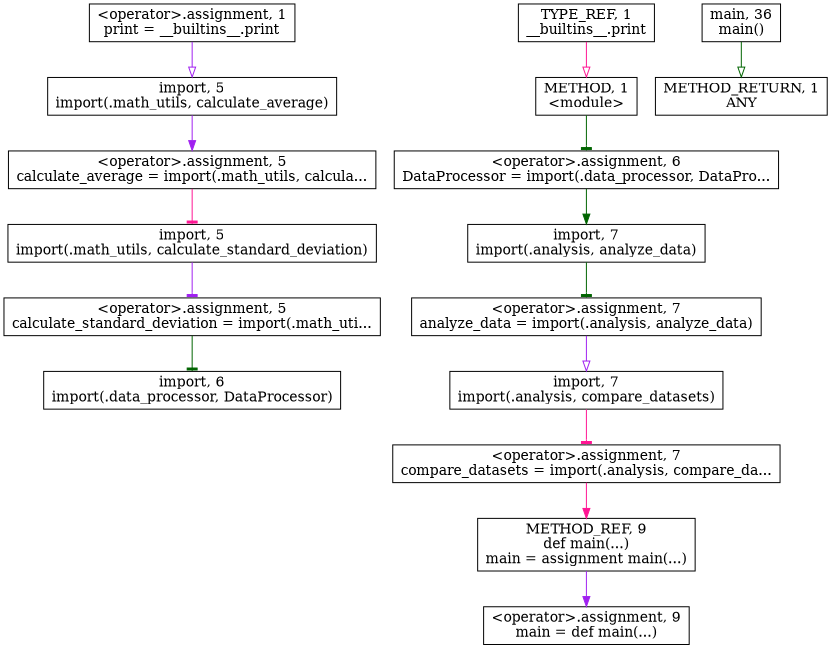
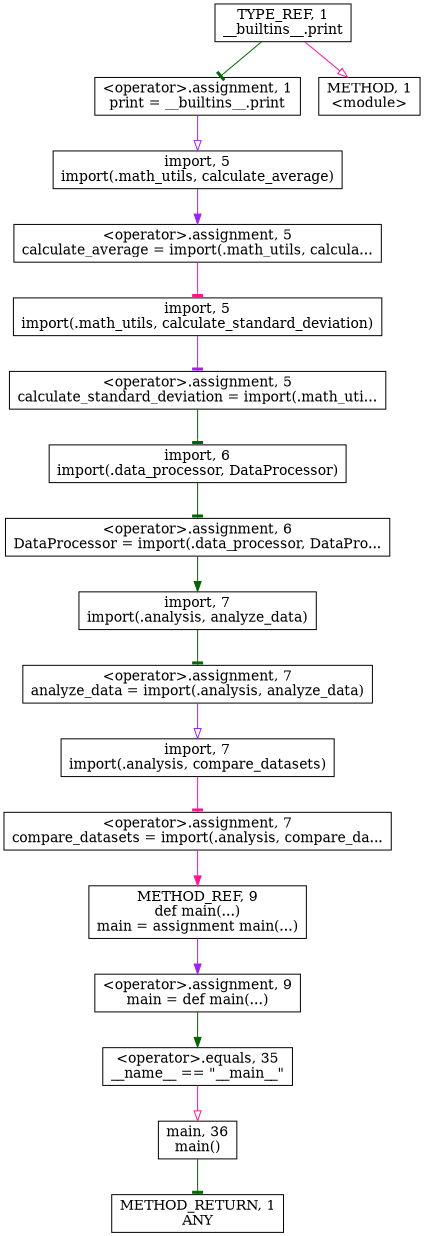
(741, 54) -> (198, 1174)
none -> (242, 58)
(586, 130) -> (198, 498)
none -> (198, 1067)
